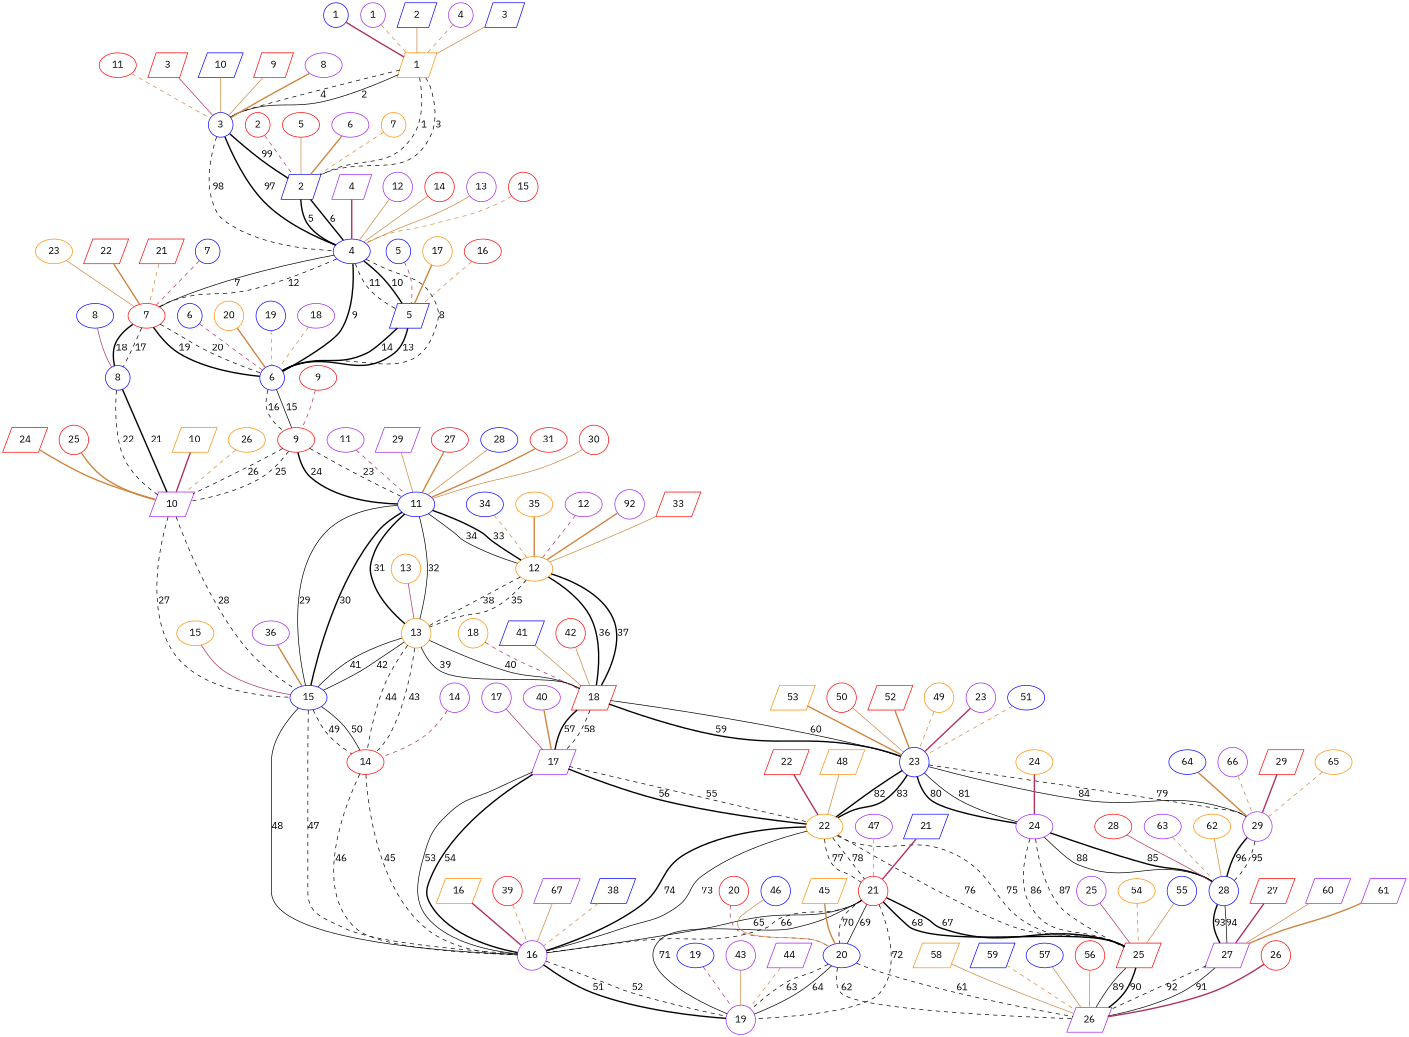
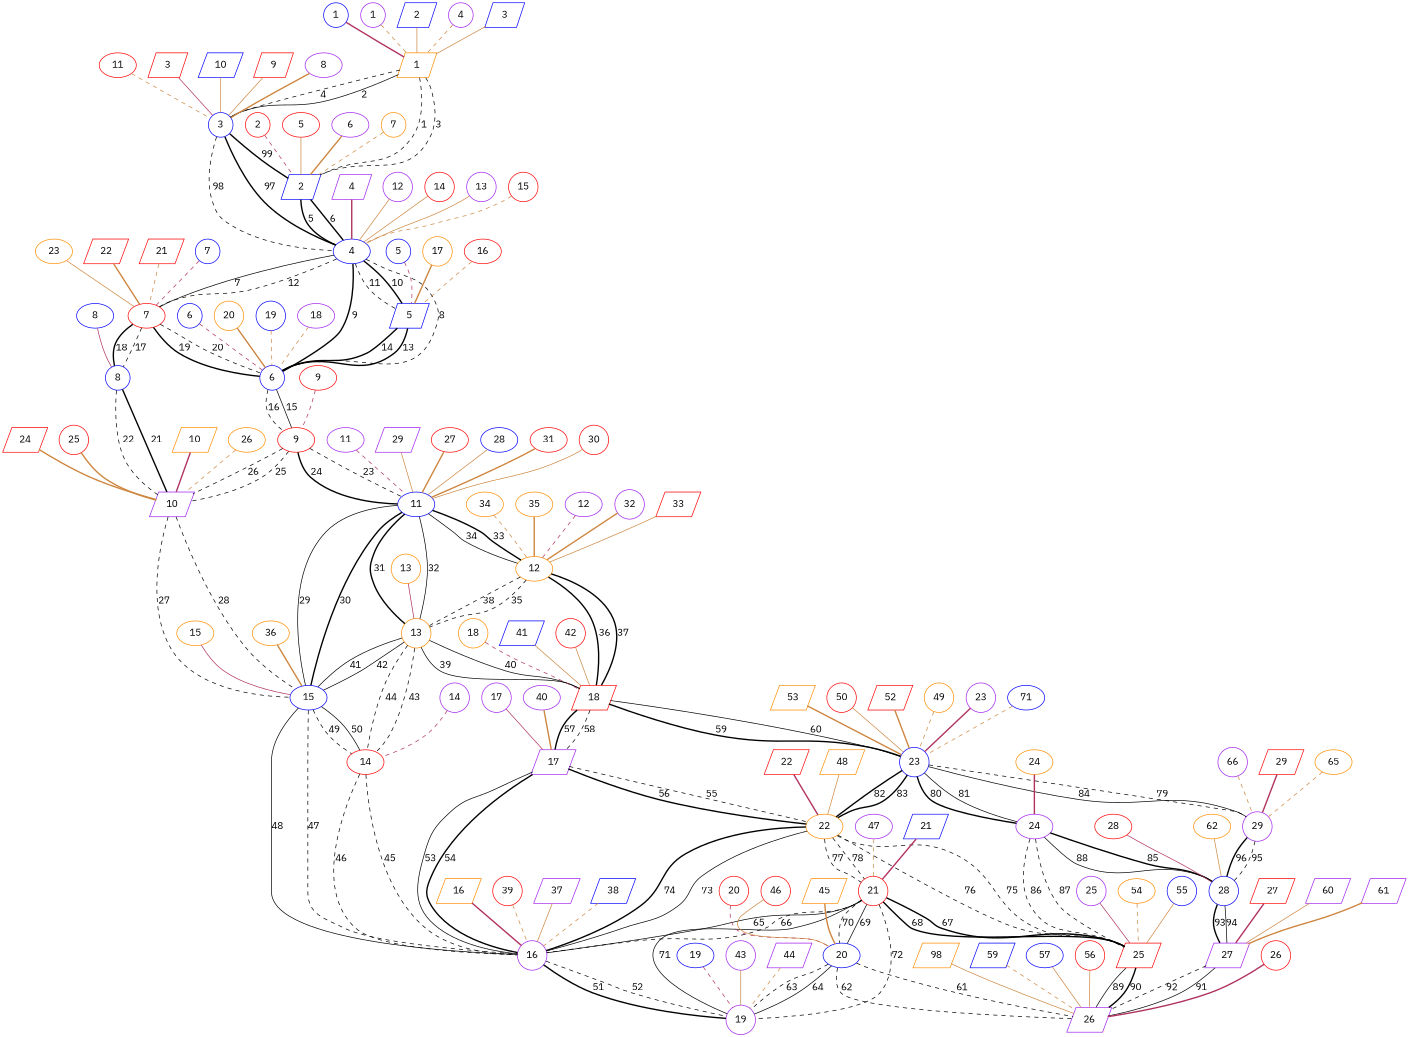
(485, 504) -> (485, 504)
(630, 504) -> (630, 504)
(271, 633) -> (271, 633)
(1026, 698) -> (1026, 698)
(1187, 762) -> none
(1163, 827) -> none
(557, 891) -> (557, 891)
(776, 891) -> (776, 891)
(936, 955) -> (936, 955)
